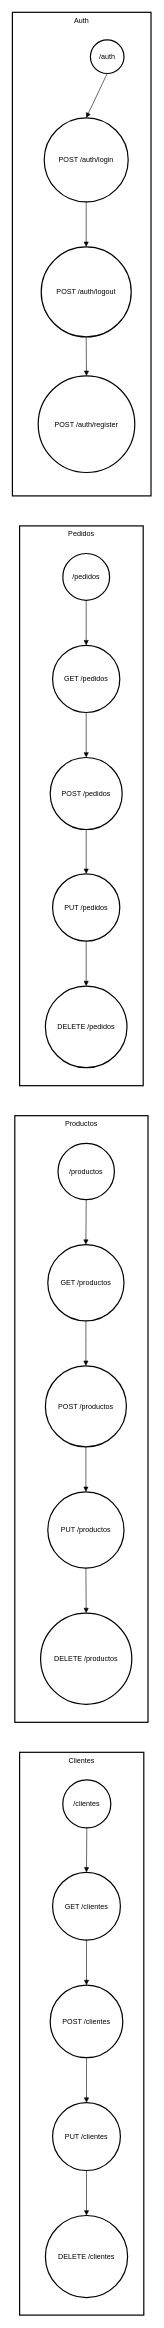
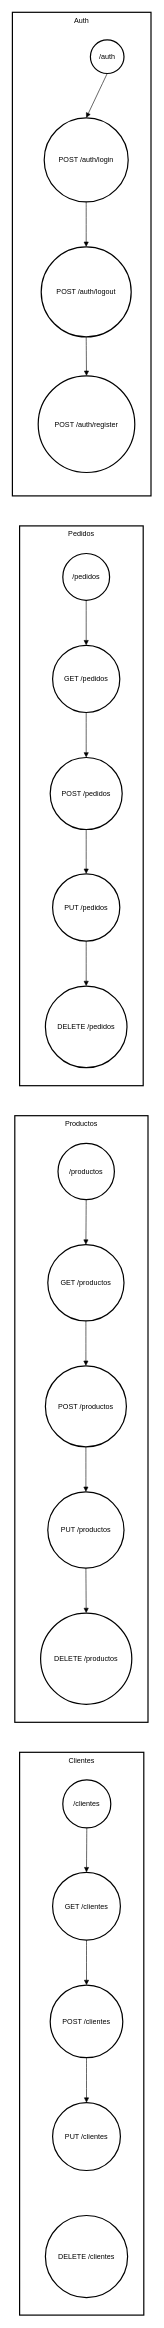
(86, 2190) -> none
